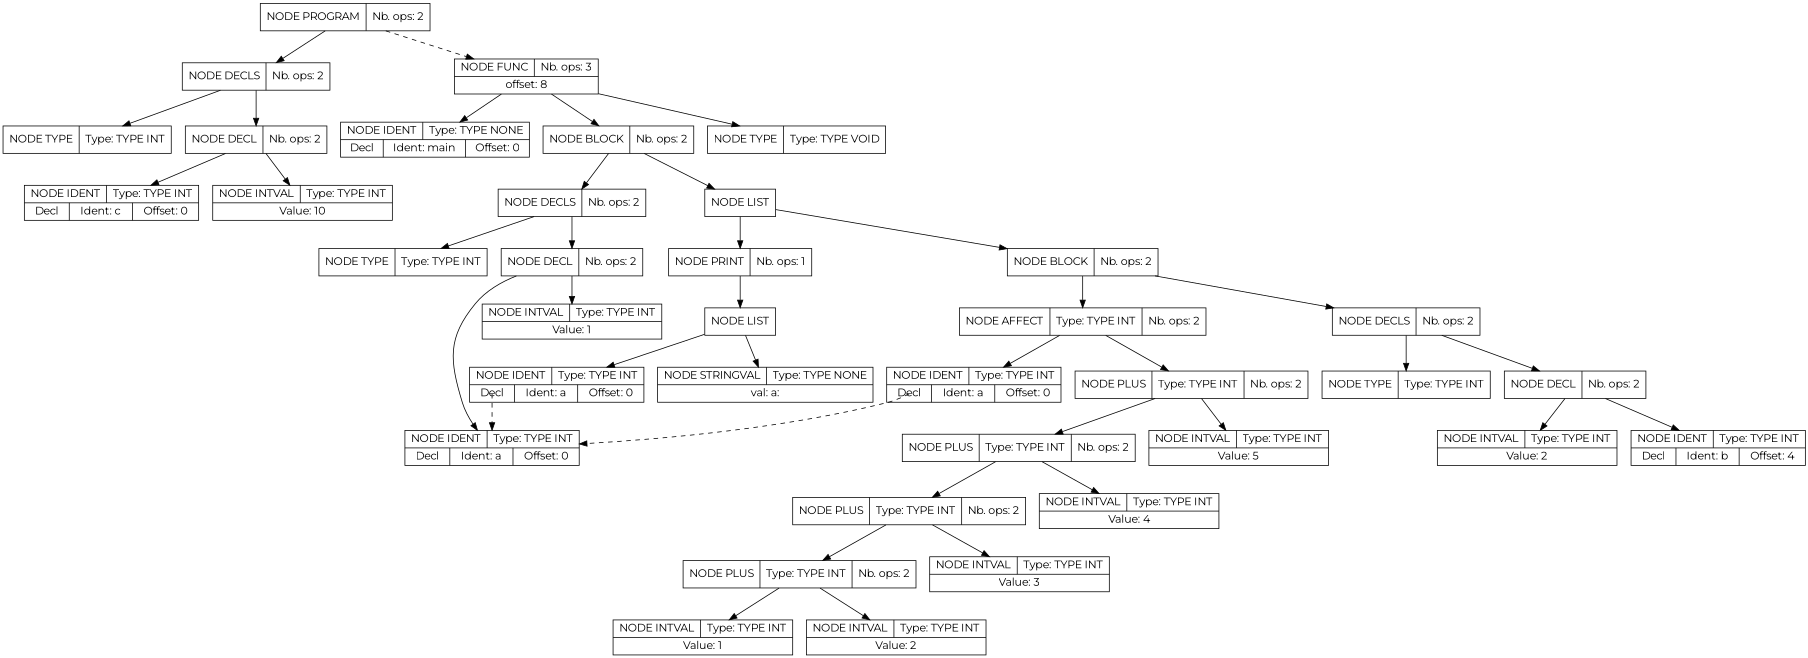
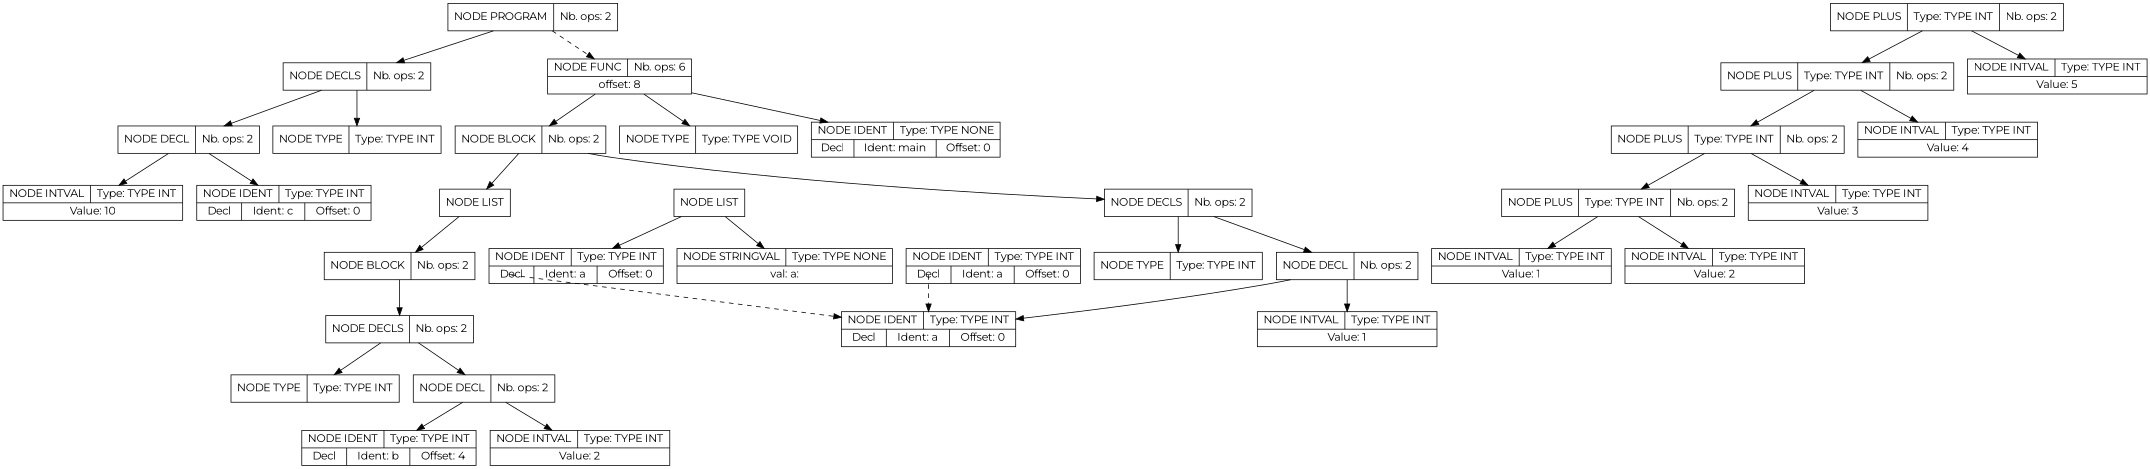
(566, 67) -> (660, 67)
(740, 262) -> none
(1083, 322) -> none
